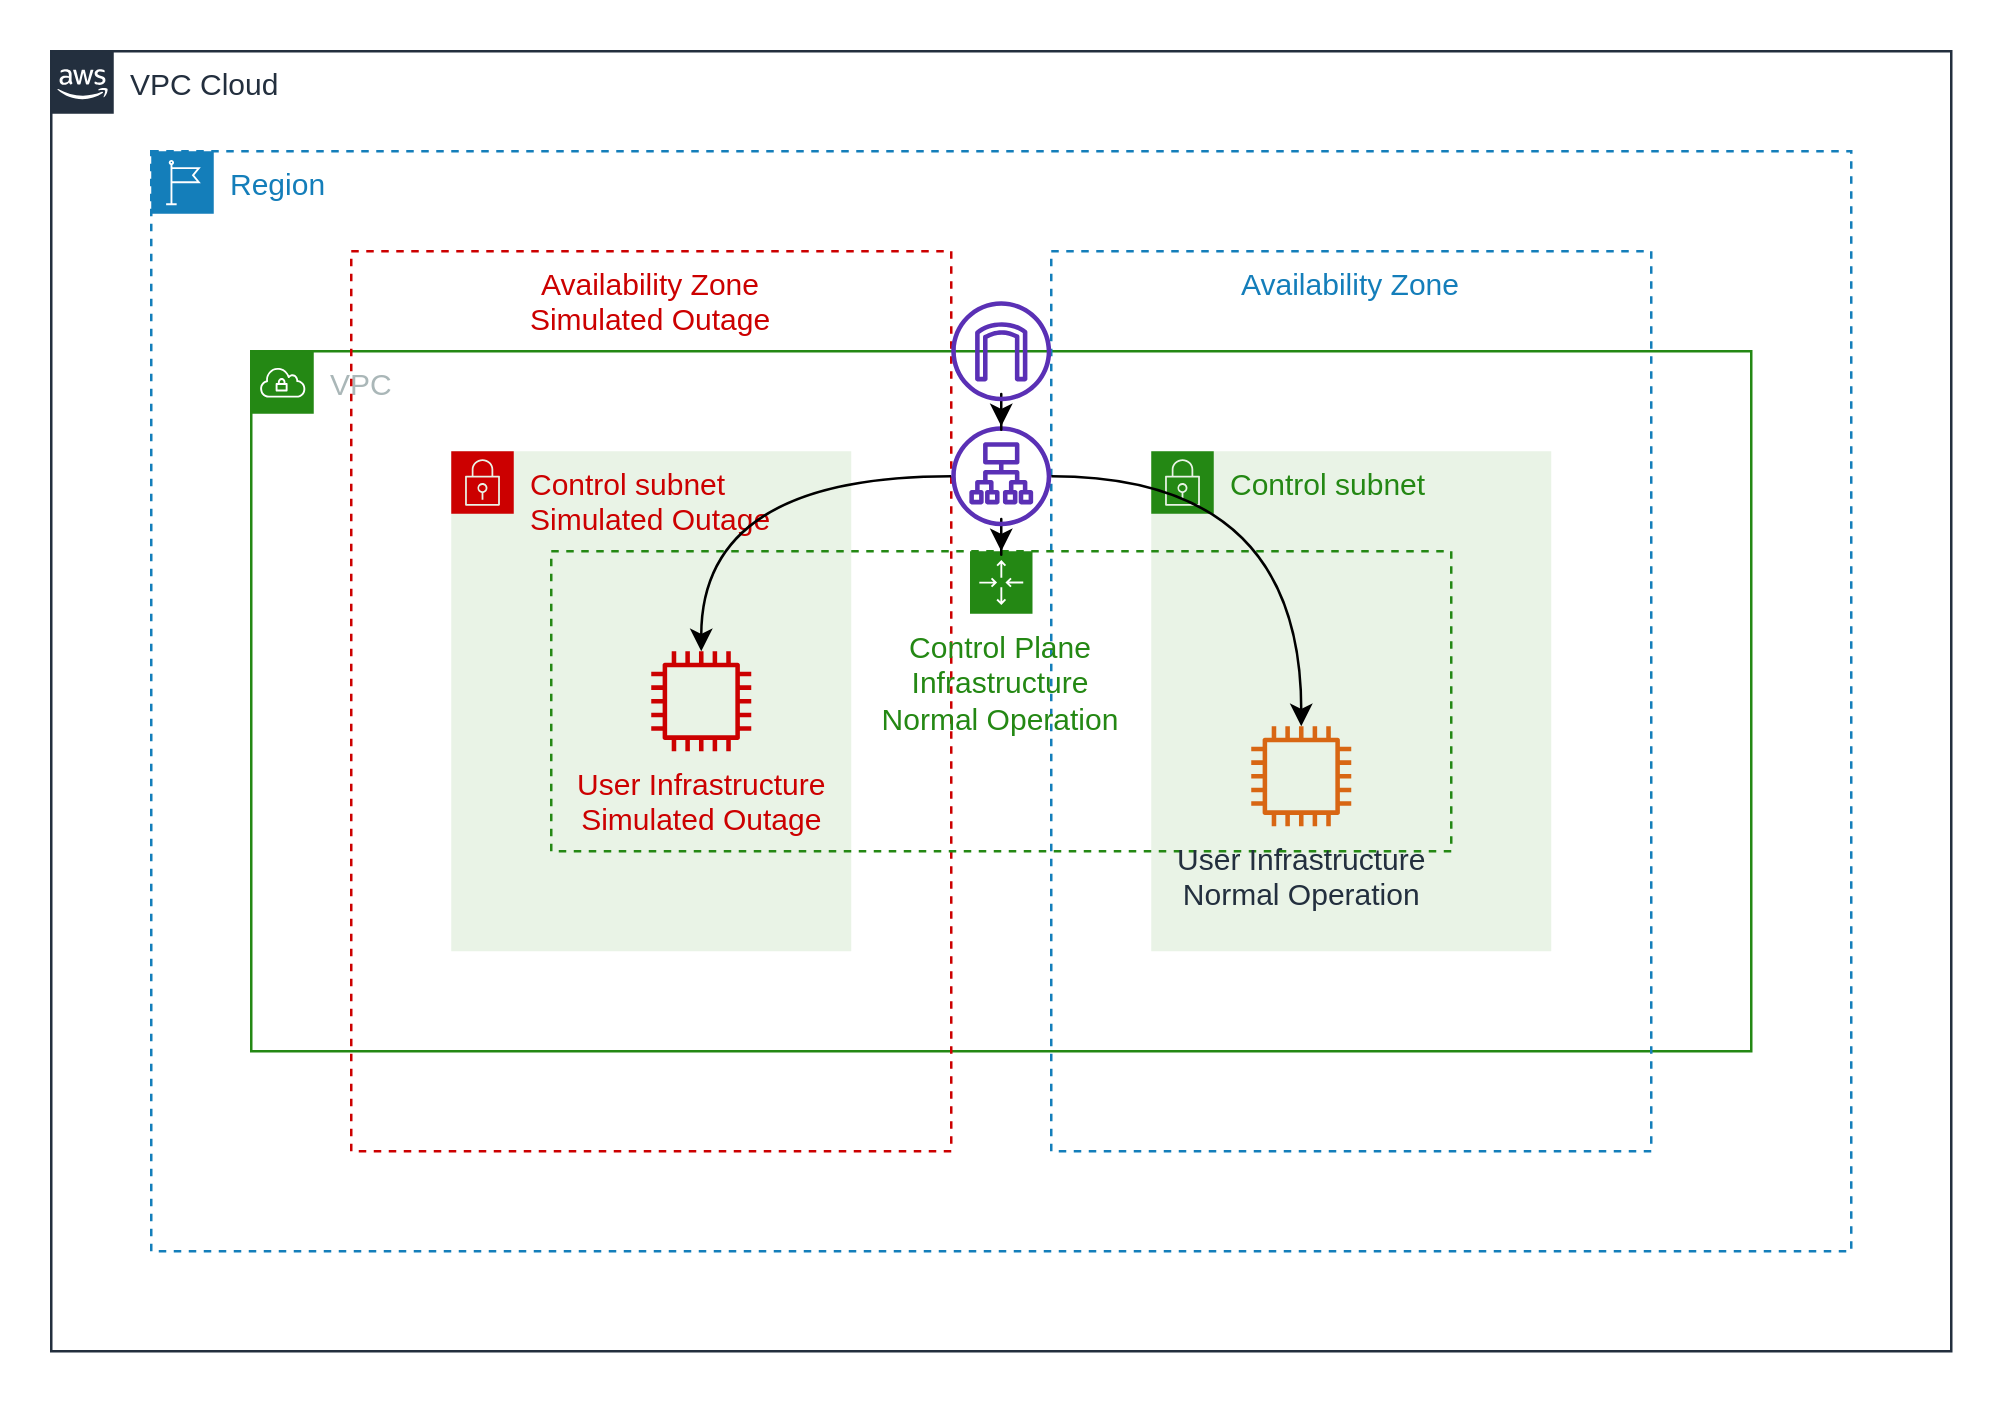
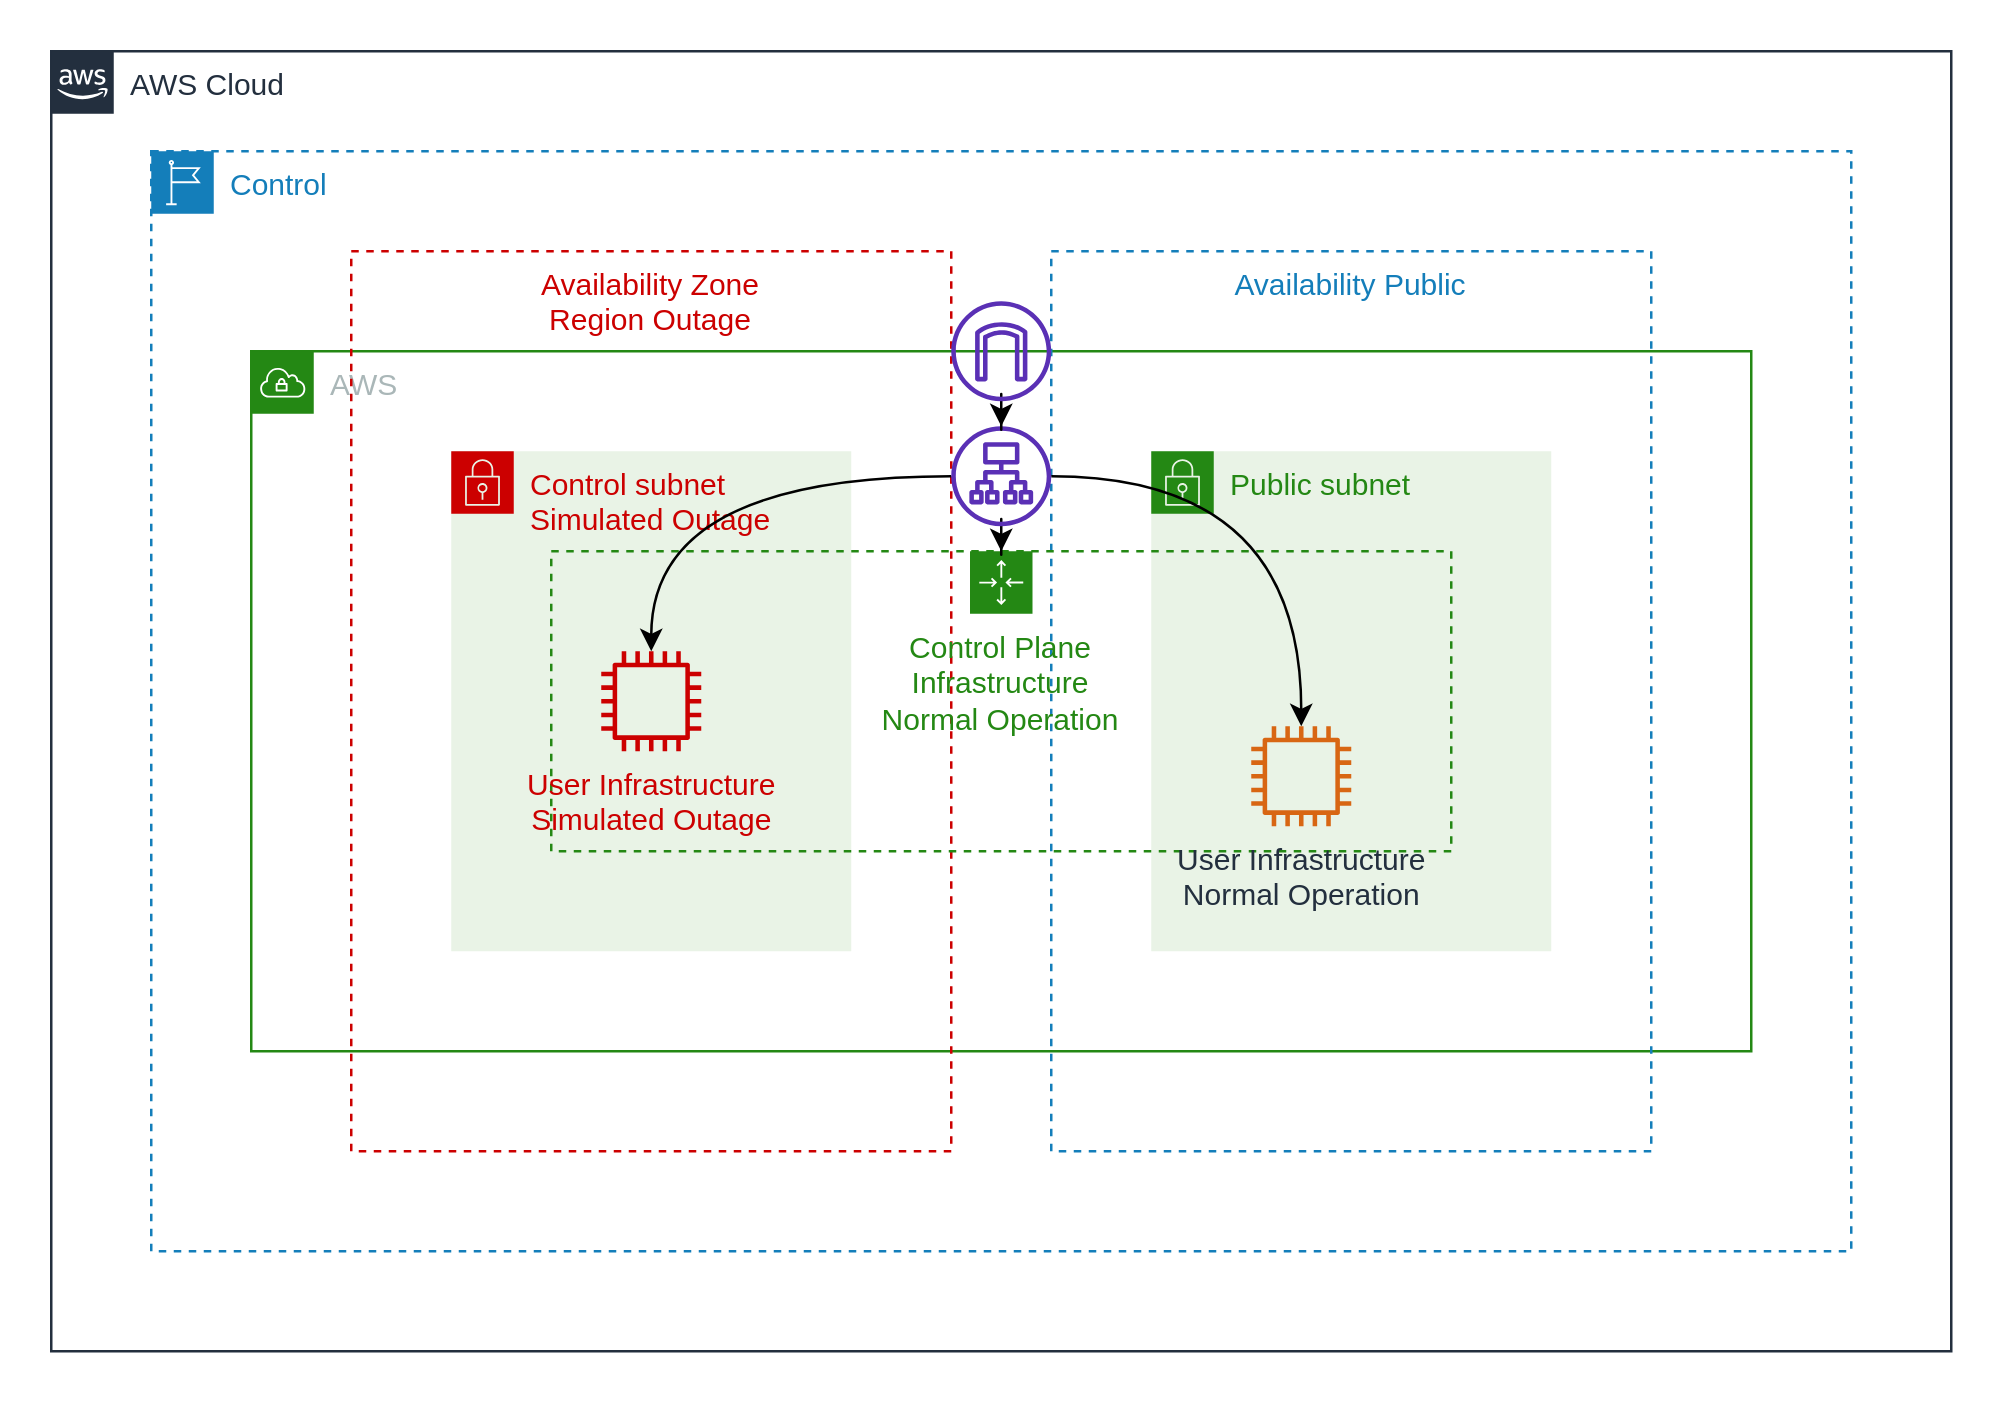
(199, 87) -> (199, 87)
(278, 187) -> (286, 187)
(650, 285) -> (650, 285)
(1350, 285) -> (1350, 285)
(356, 387) -> (356, 387)
(1341, 487) -> (1329, 487)
(701, 701) -> (651, 701)
